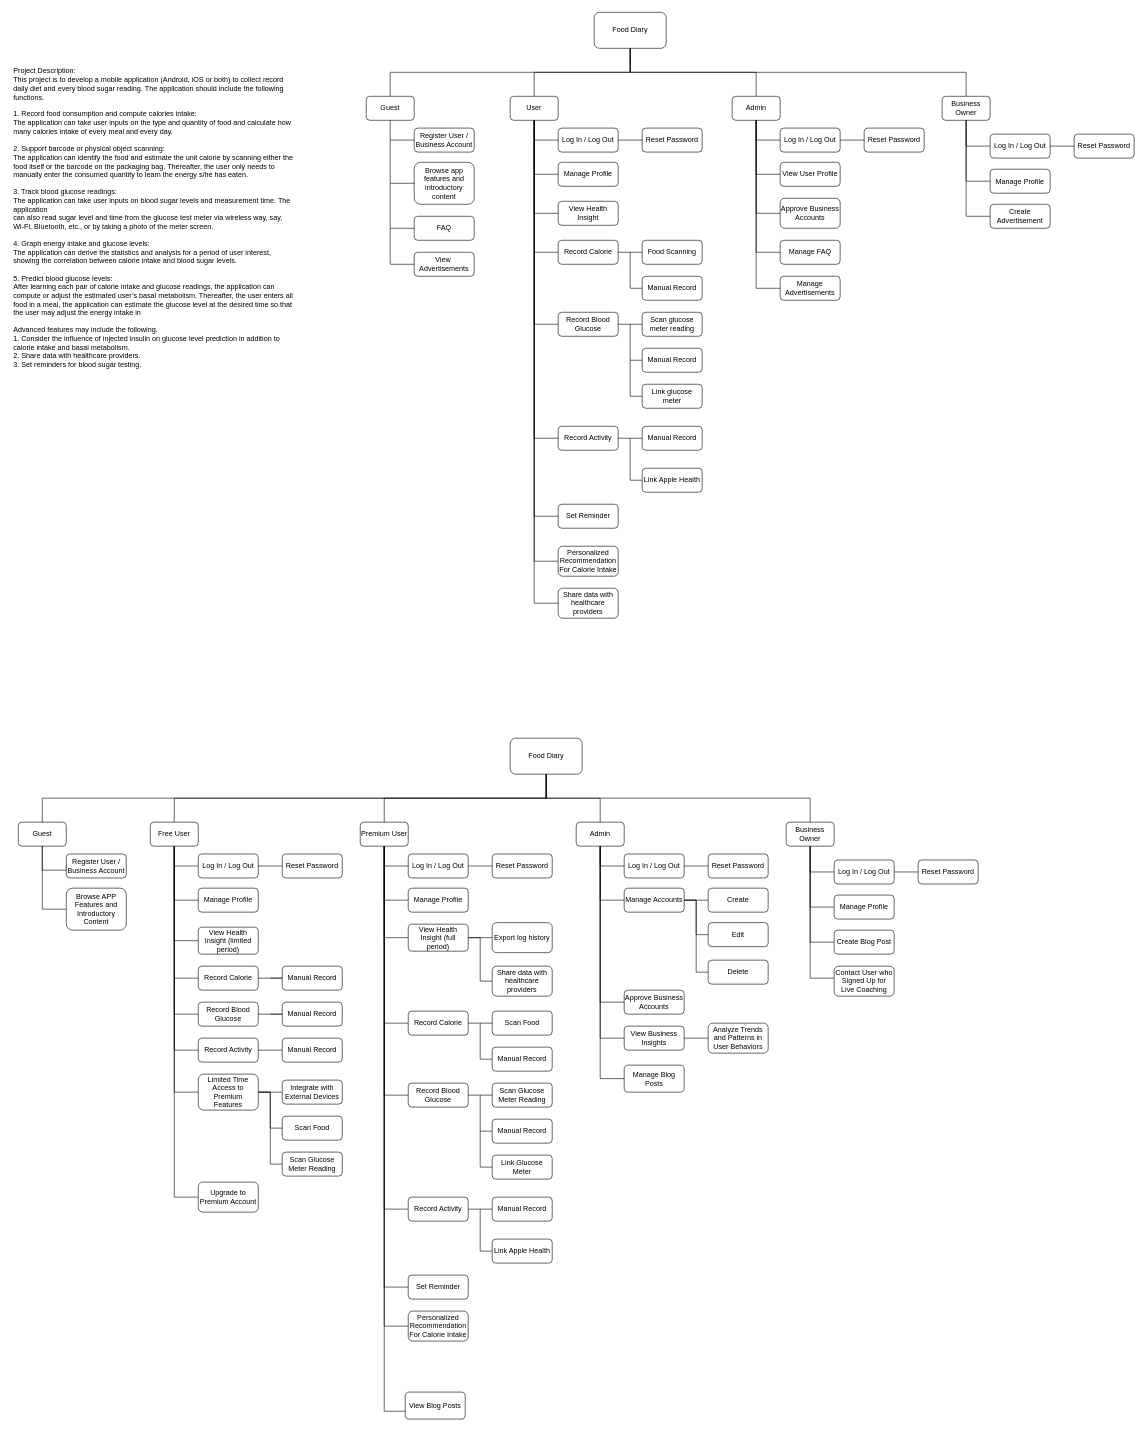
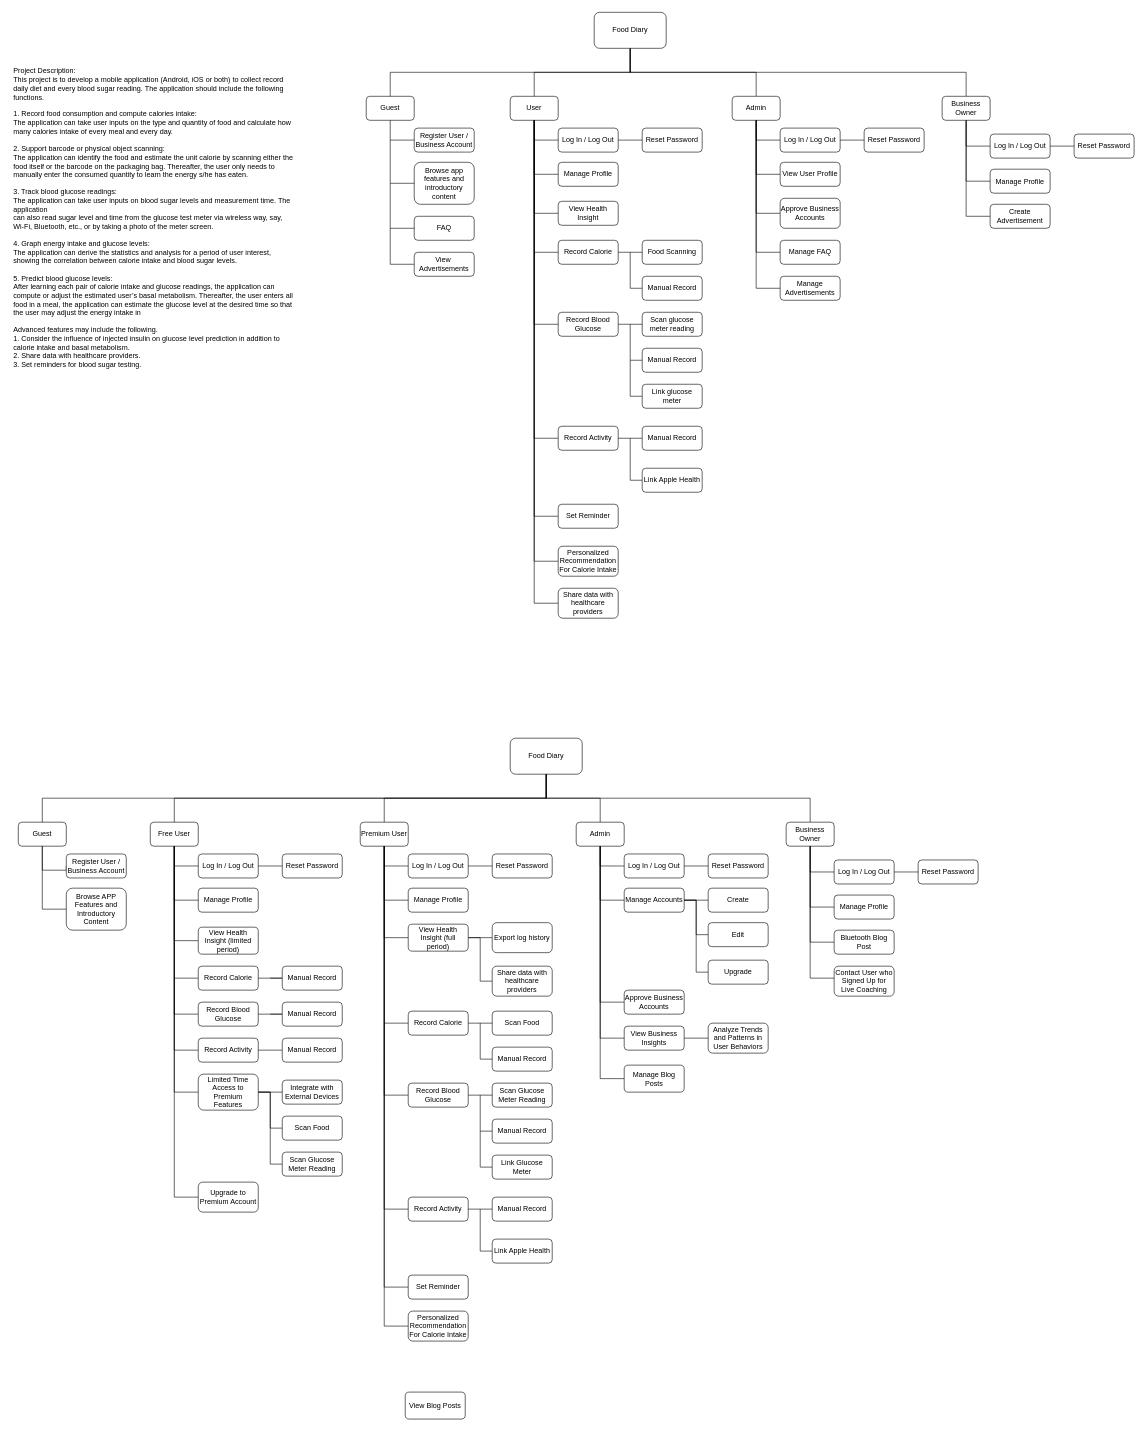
(864, 942) -> (864, 942)
(738, 972) -> (738, 972)
(384, 1380) -> none
